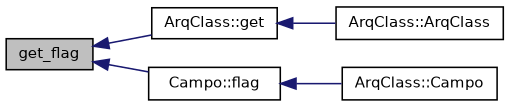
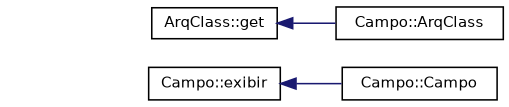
(420, 23) -> (420, 23)
(50, 54) -> none
(214, 84) -> (214, 84)
(420, 84) -> (420, 84)
